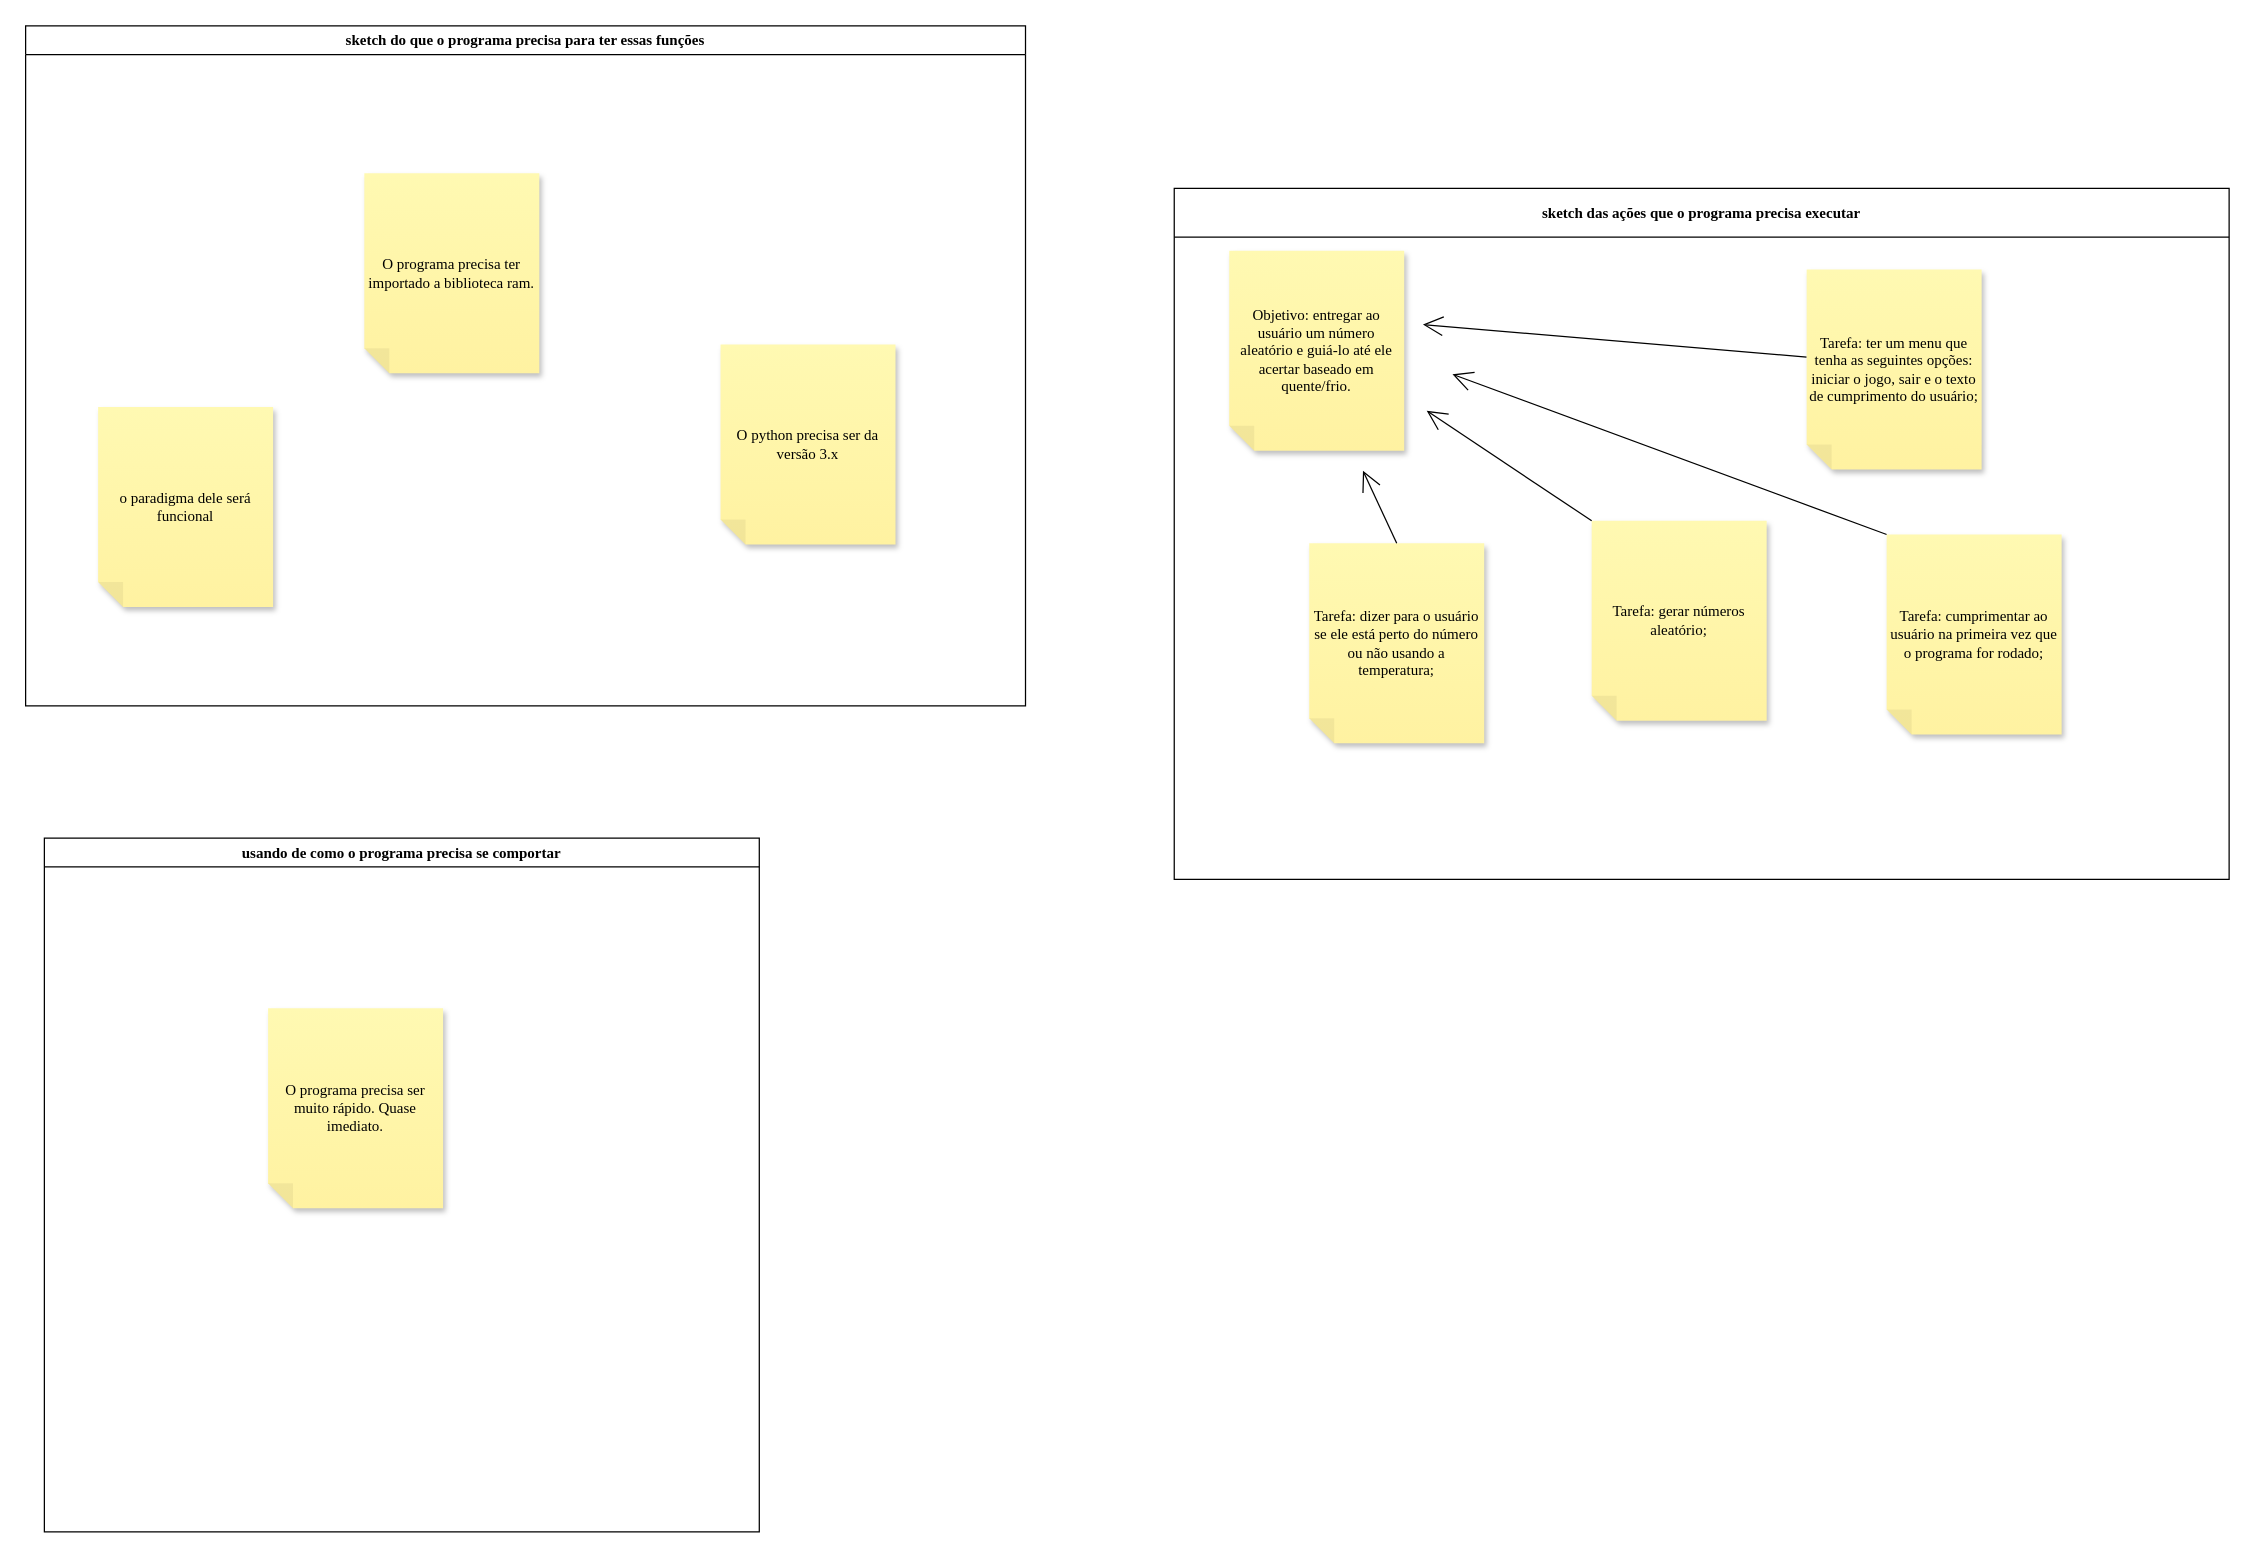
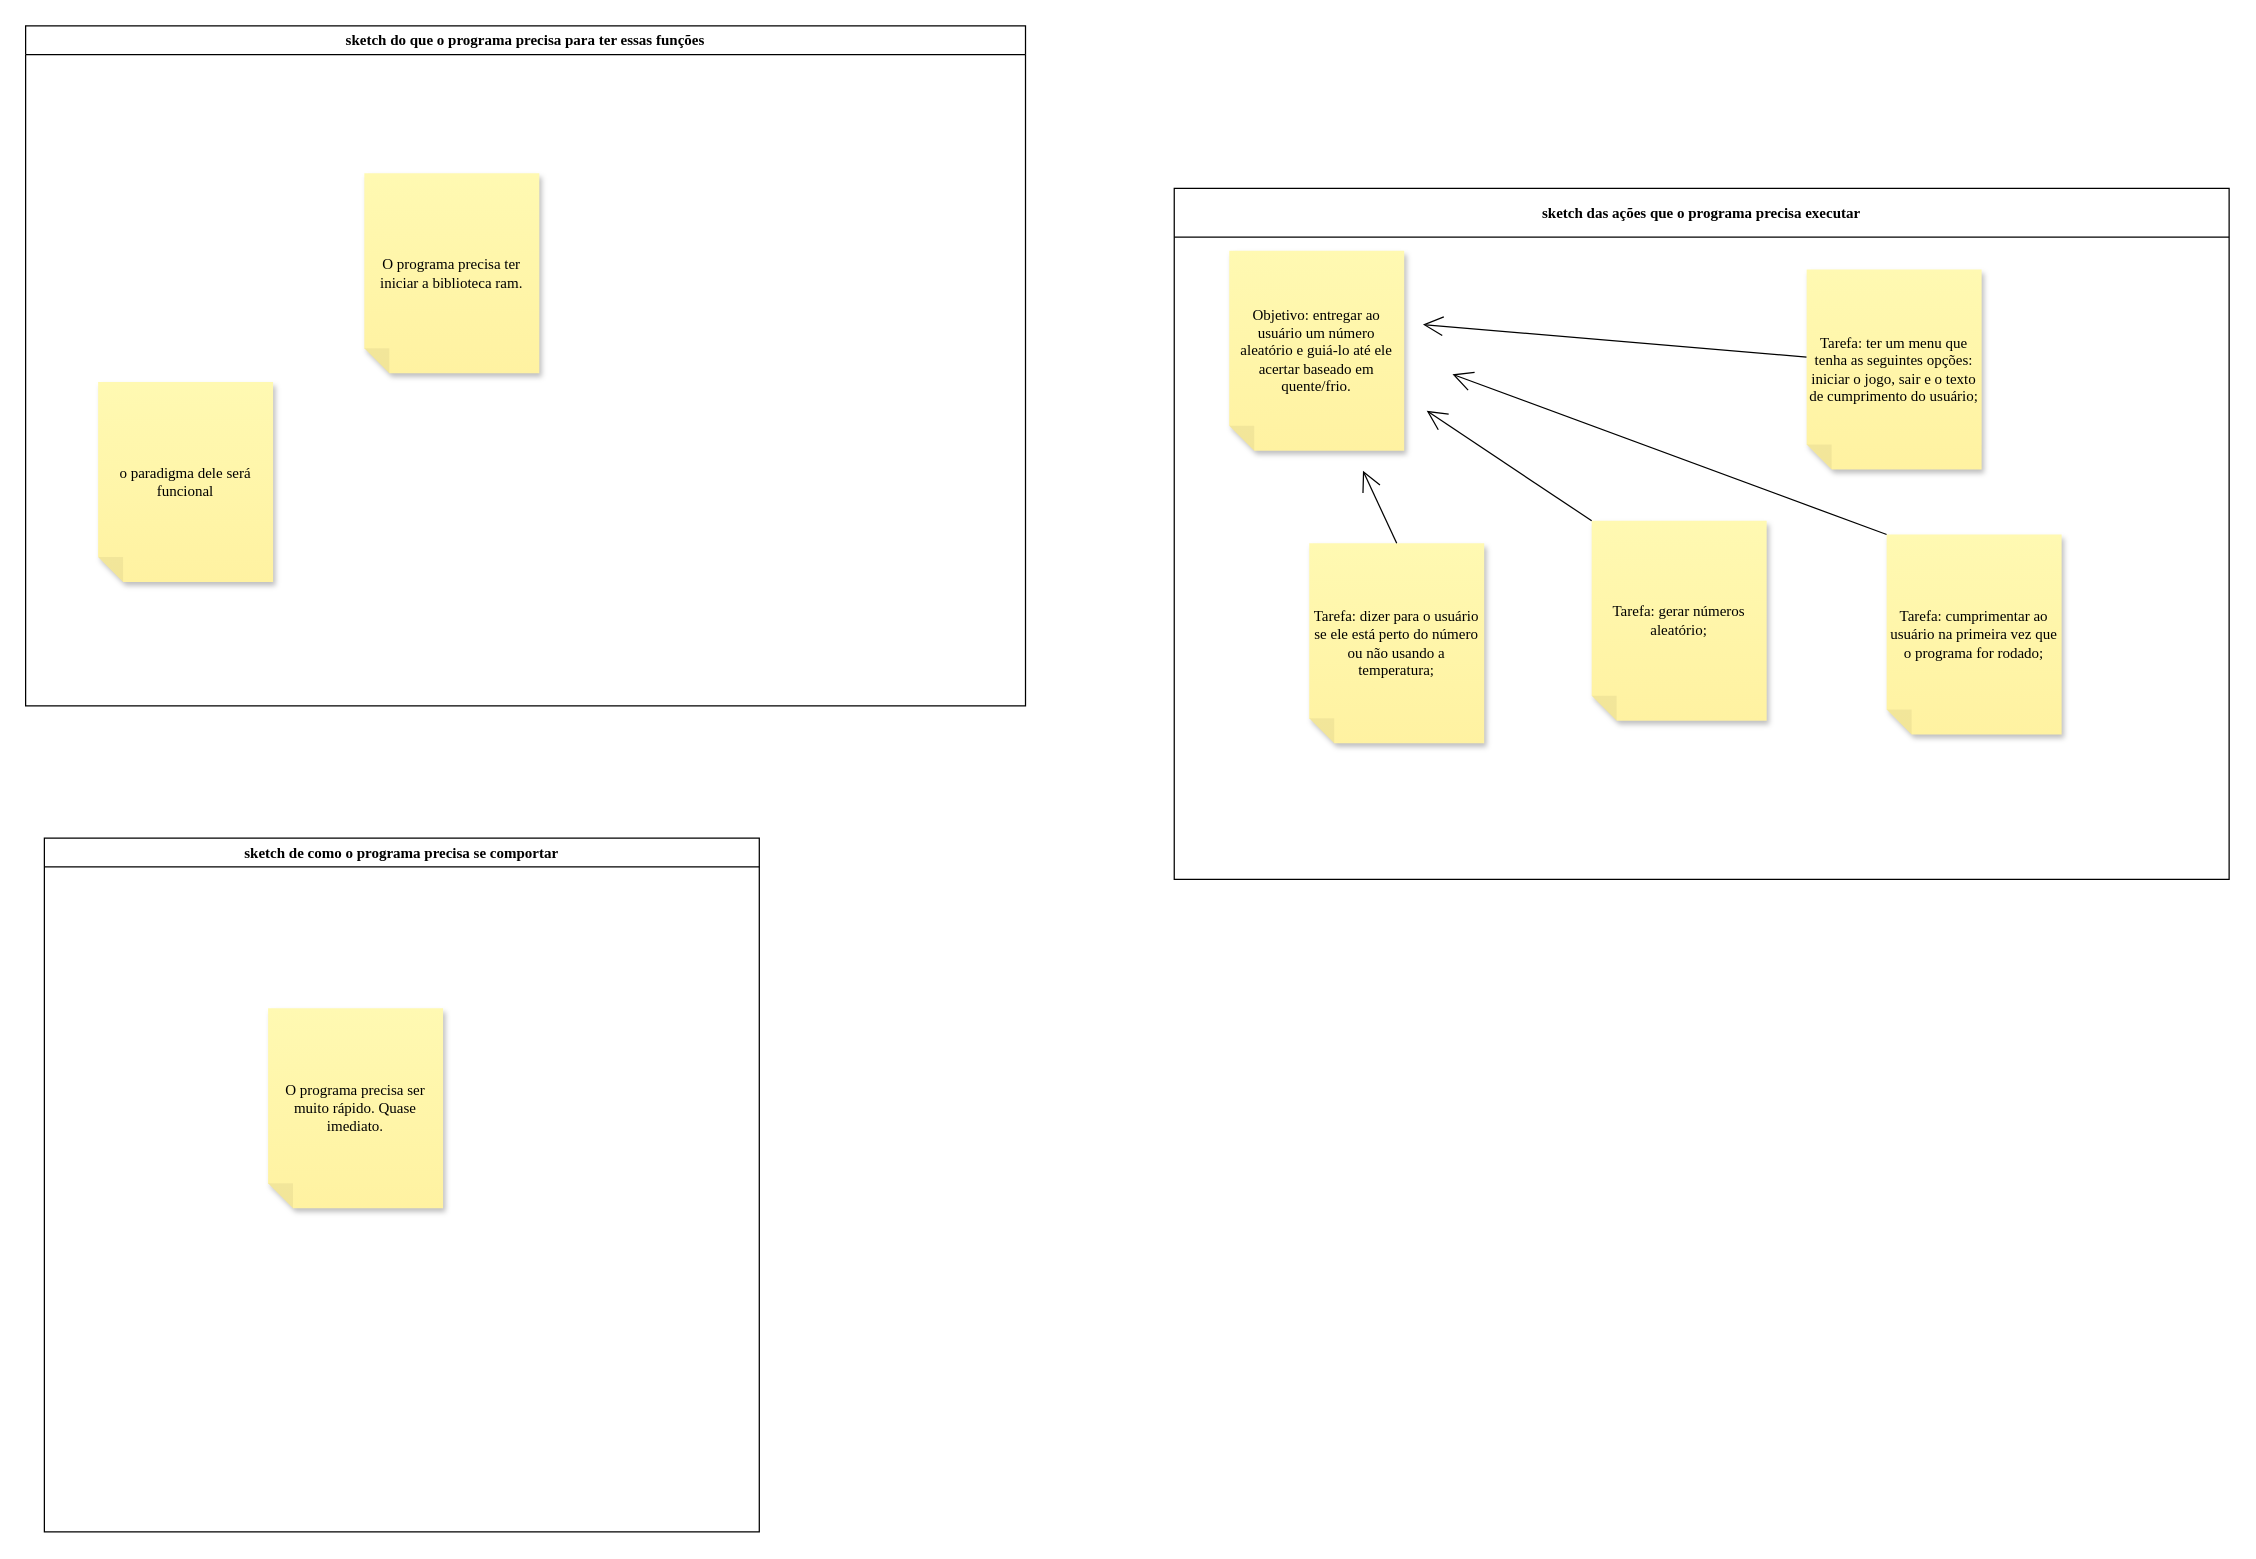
(452, 273) -> (452, 273)
(808, 444) -> none
(186, 507) -> (186, 482)
(402, 853) -> (402, 853)
